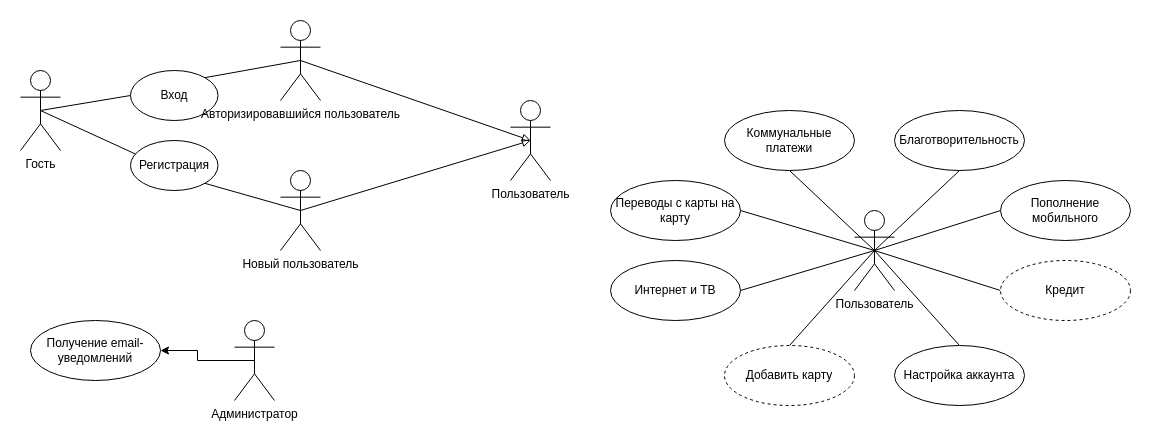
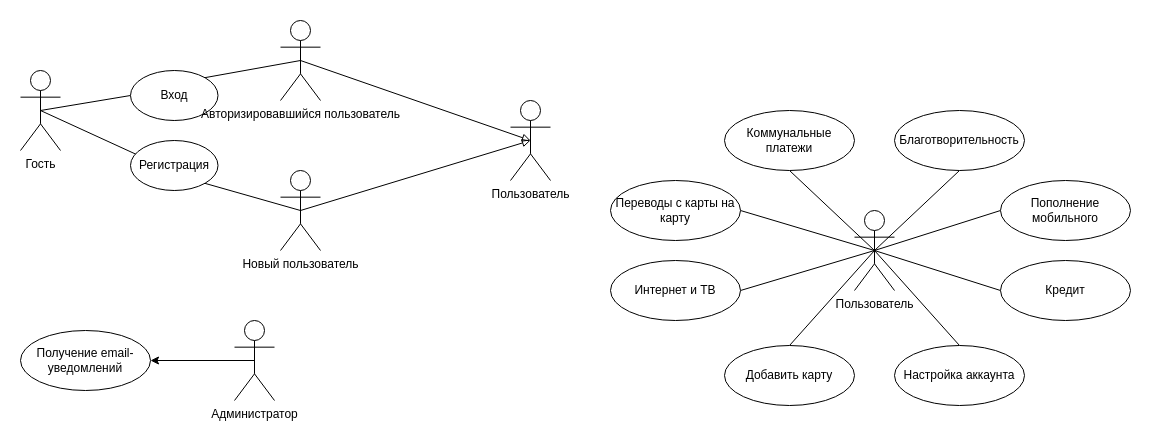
(1066, 291) -> (1066, 291)
(96, 351) -> (86, 361)
(790, 376) -> (790, 376)
